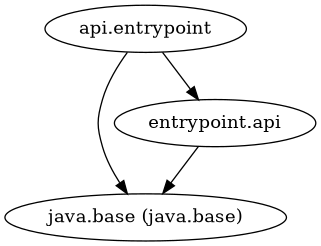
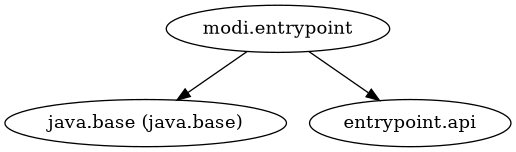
(146, 29) -> (278, 29)
(185, 165) -> none
